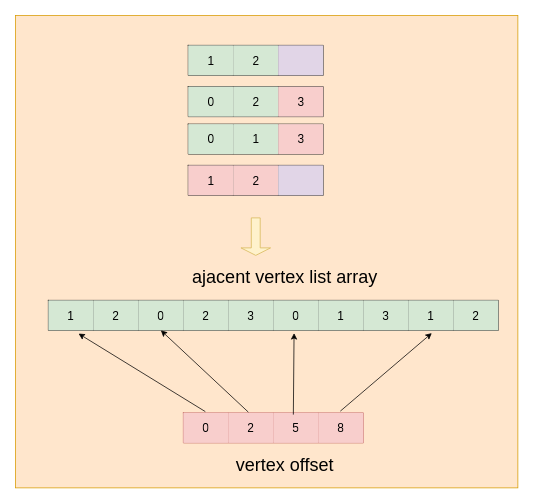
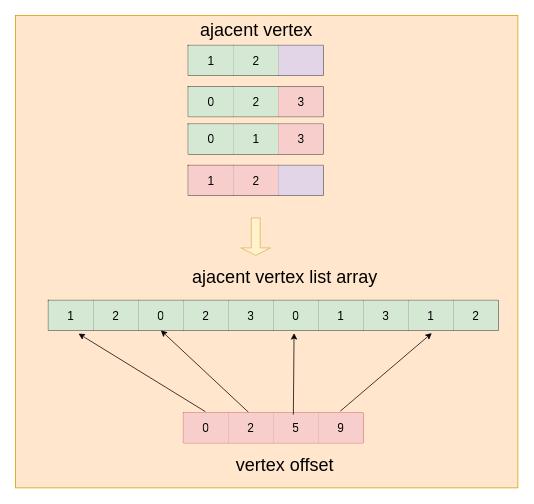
none -> (256, 30)
(341, 428) -> (341, 428)
